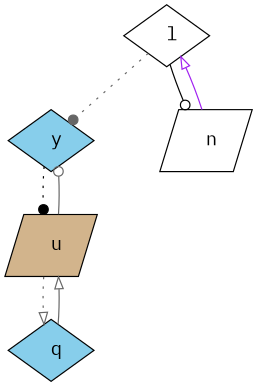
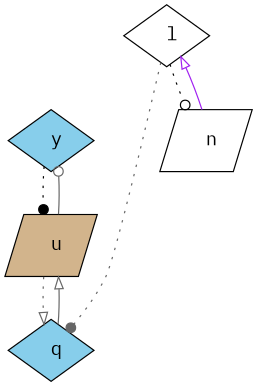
(176, 83) -> (176, 83)
(113, 85) -> (128, 198)
